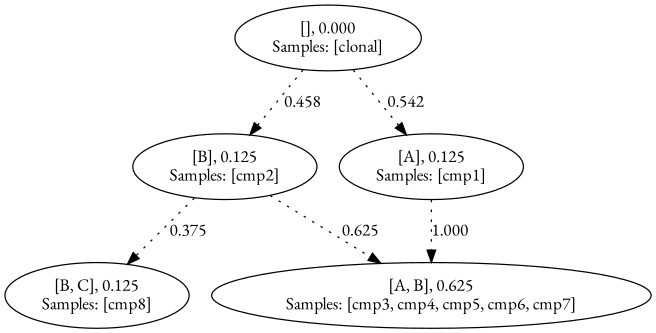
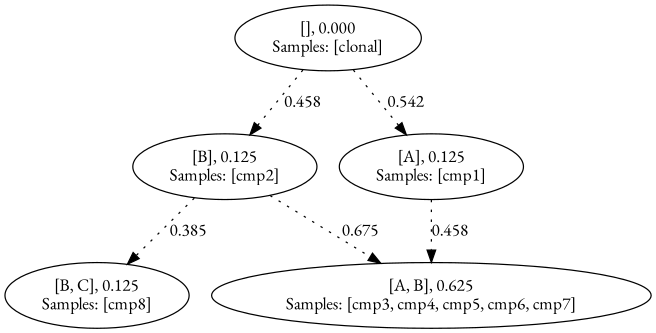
(189, 231) -> (189, 231)
(361, 231) -> (361, 231)
(450, 231) -> (450, 231)
